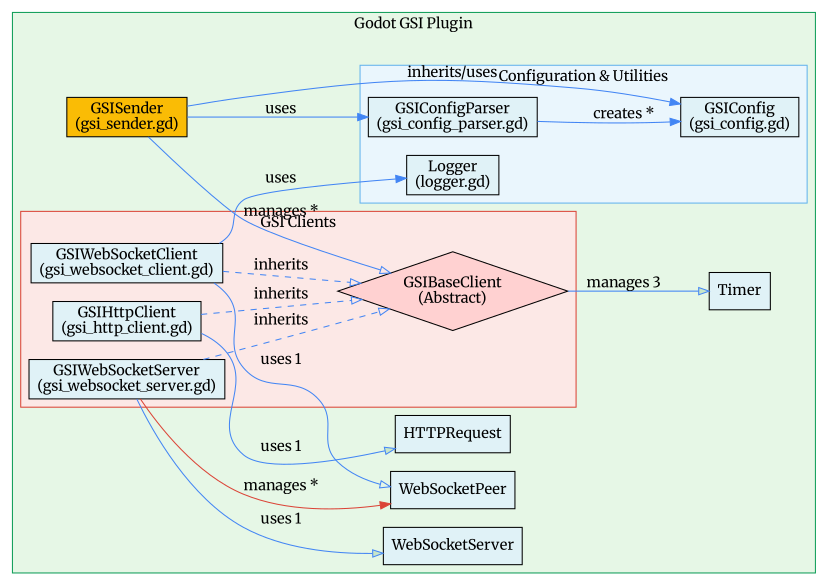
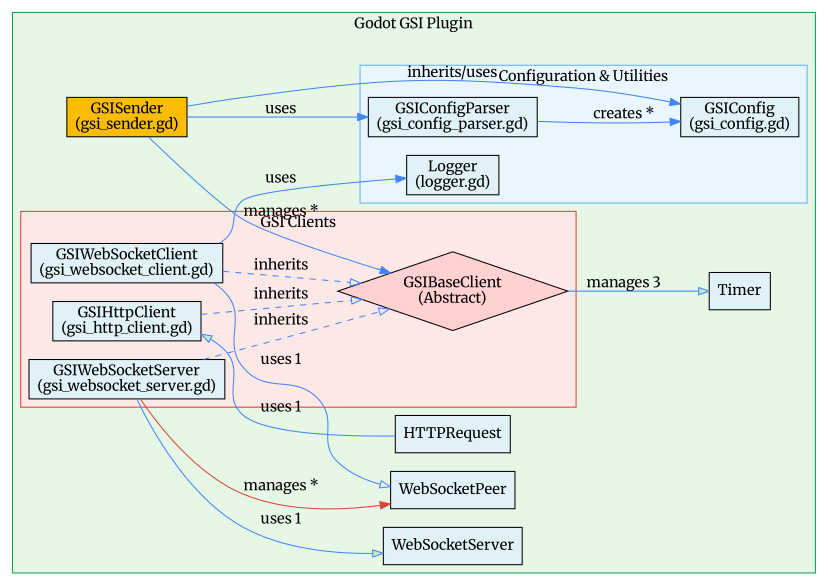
(252, 224) -> (252, 224)
(245, 456) -> (274, 428)
